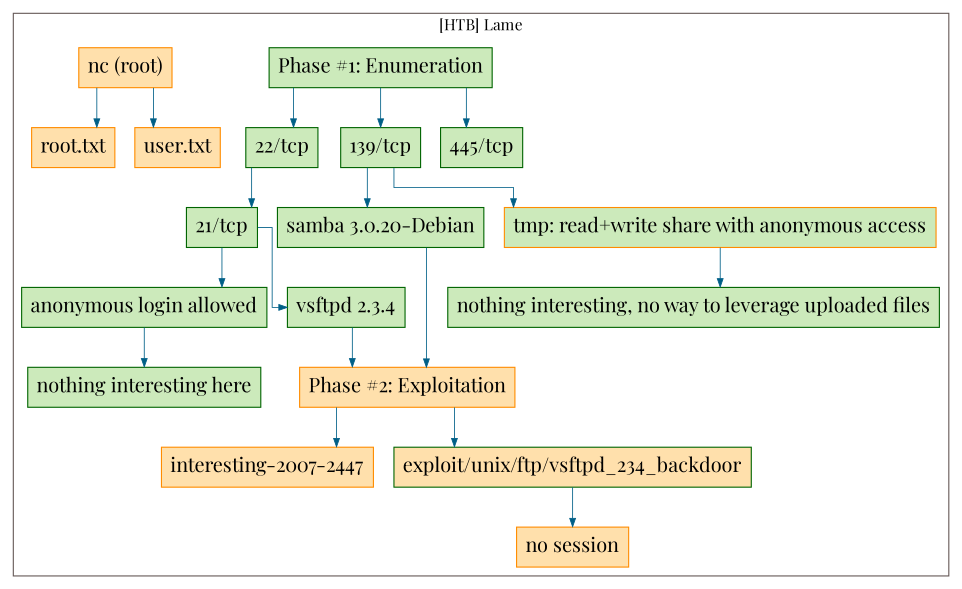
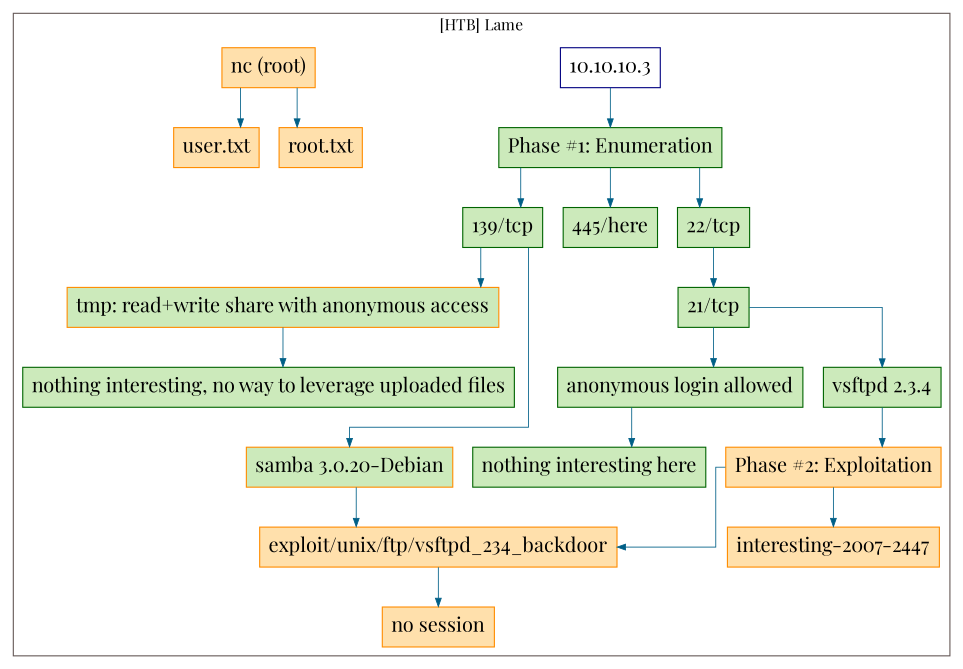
none -> (610, 68)
(482, 148) -> (610, 227)
(381, 227) -> (350, 467)
(426, 303) -> (356, 503)
(573, 467) -> (438, 547)
